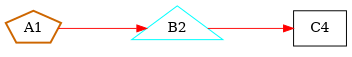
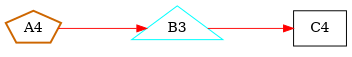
(33, 28) -> (33, 28)
(177, 28) -> (177, 28)
